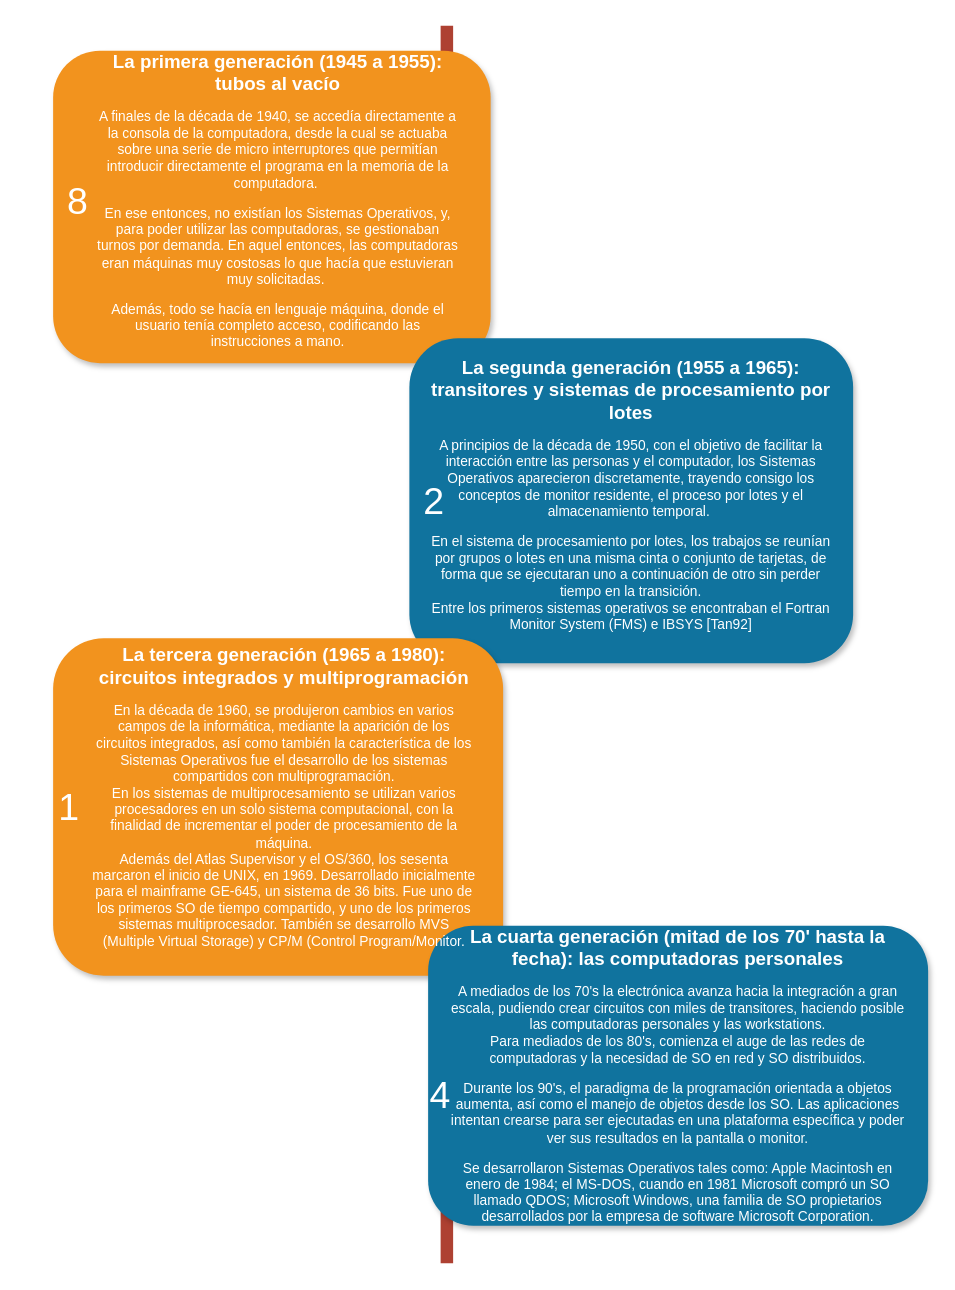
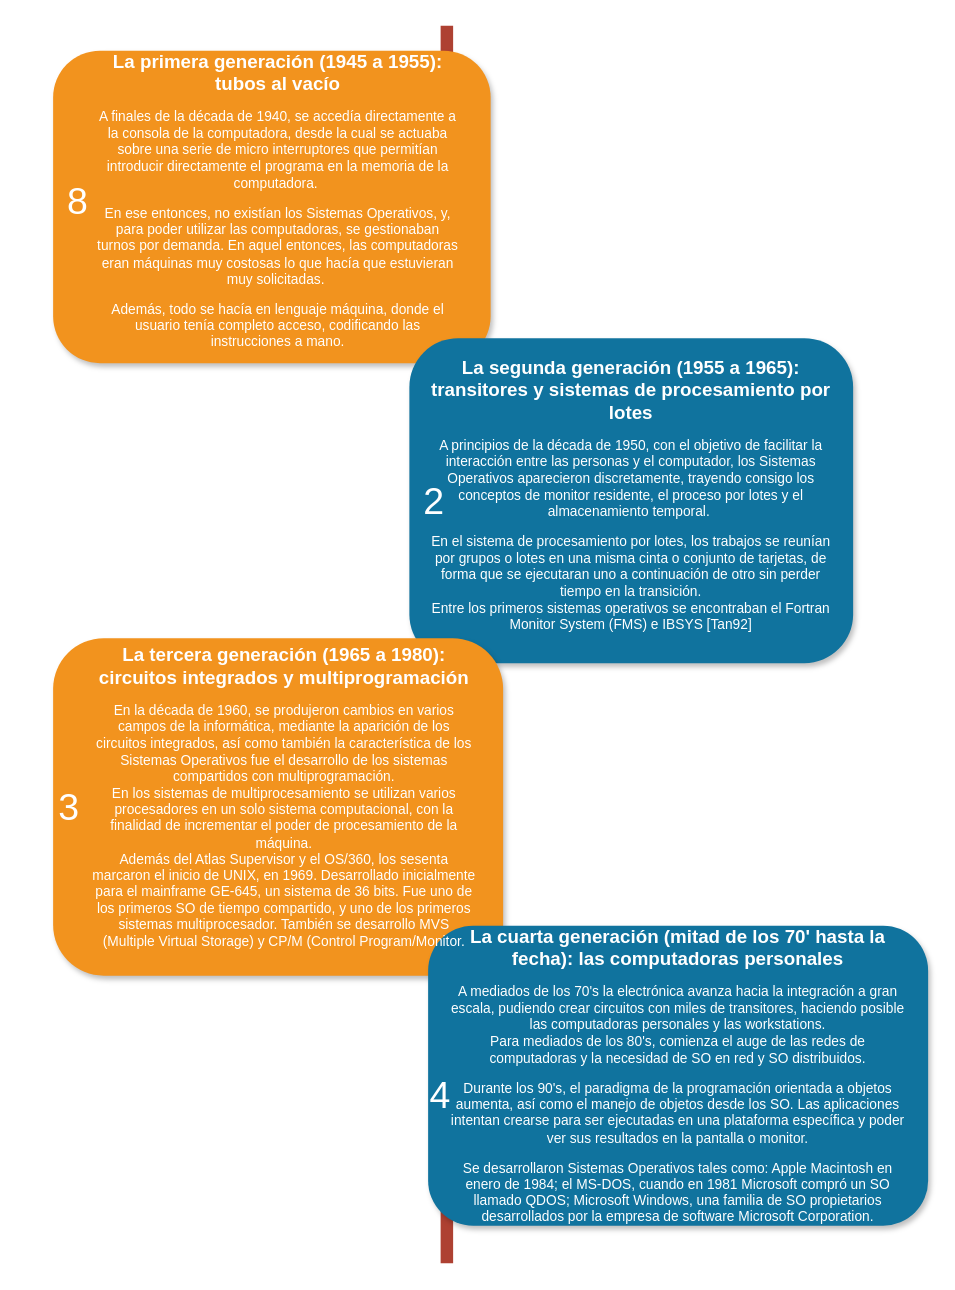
(69, 807) -> (69, 807)
